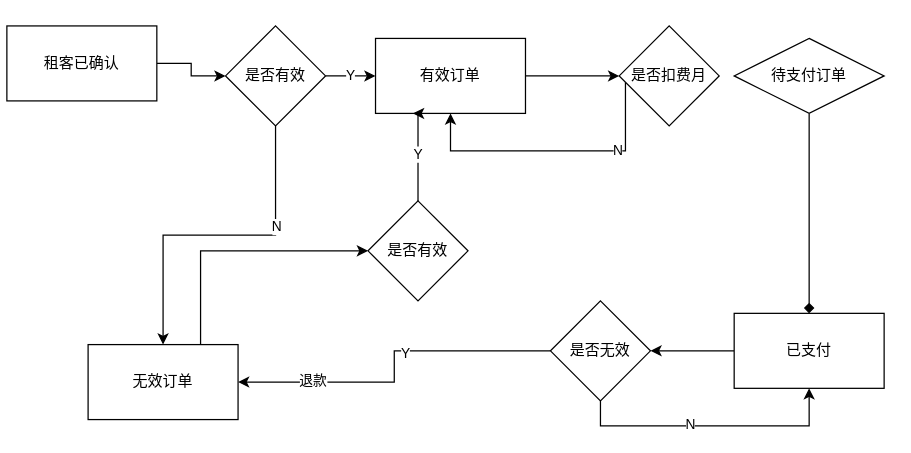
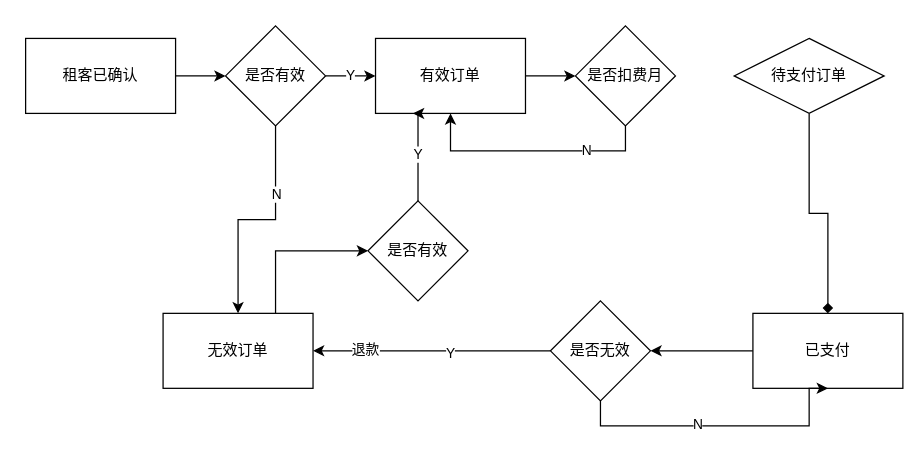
(82, 63) -> (101, 76)
(669, 76) -> (626, 76)
(809, 351) -> (828, 351)
(163, 382) -> (238, 351)
